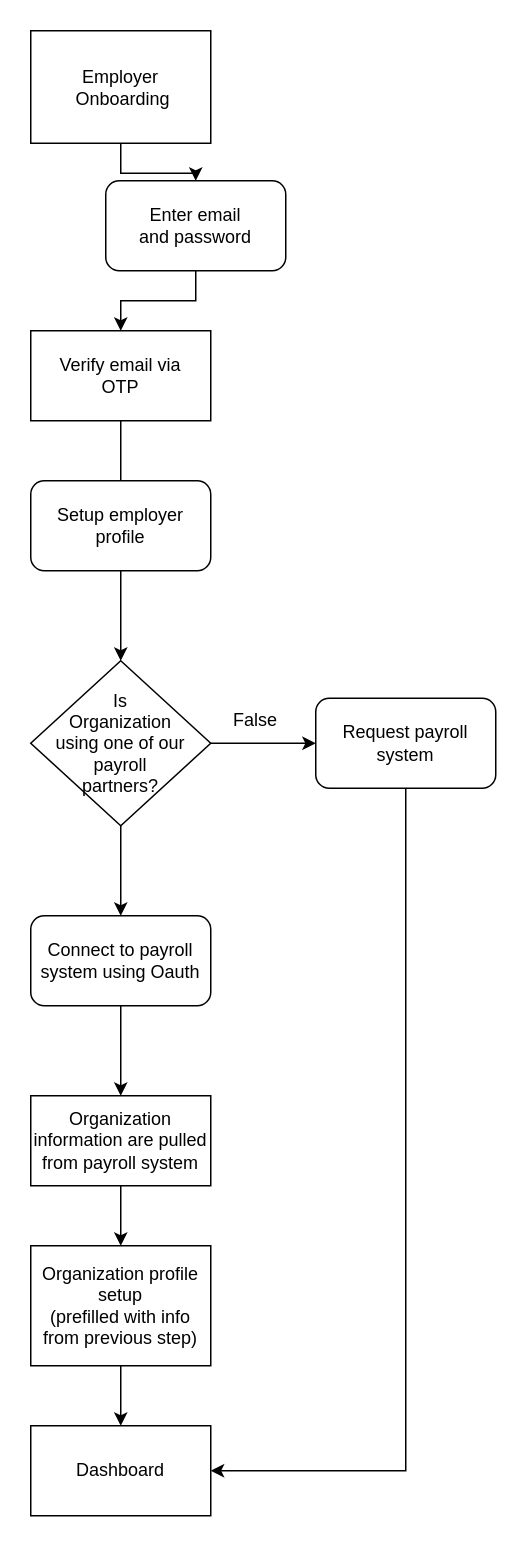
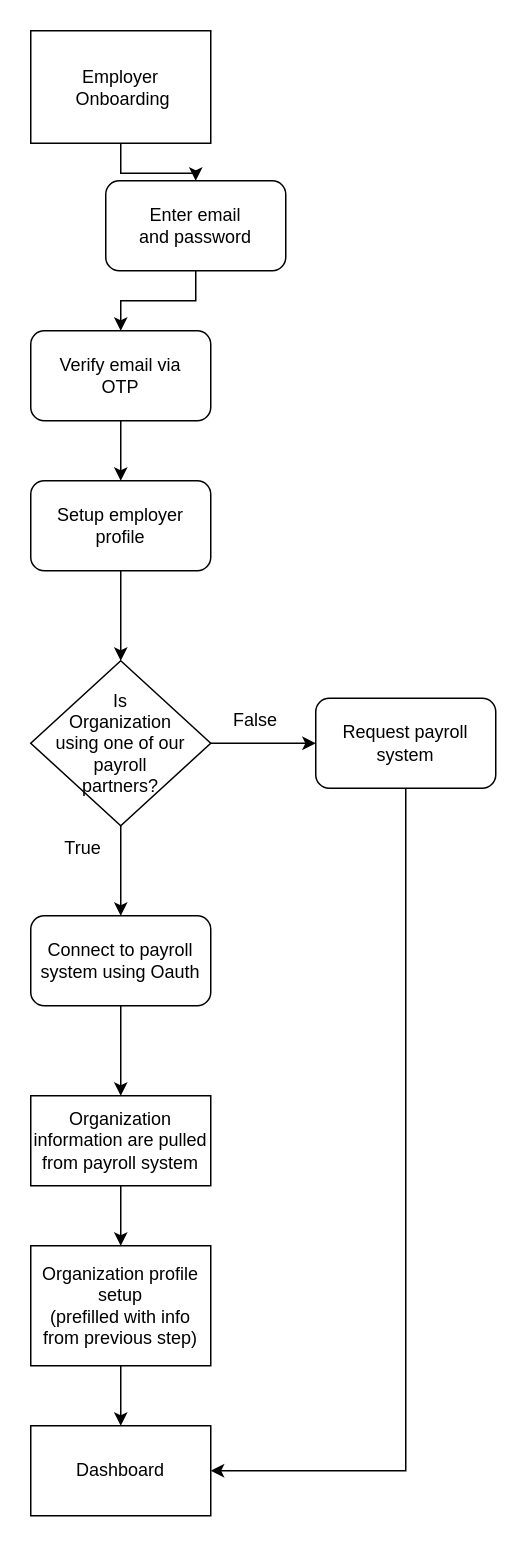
(121, 376) -> (121, 376)
(121, 473) -> (121, 469)
none -> (83, 848)
